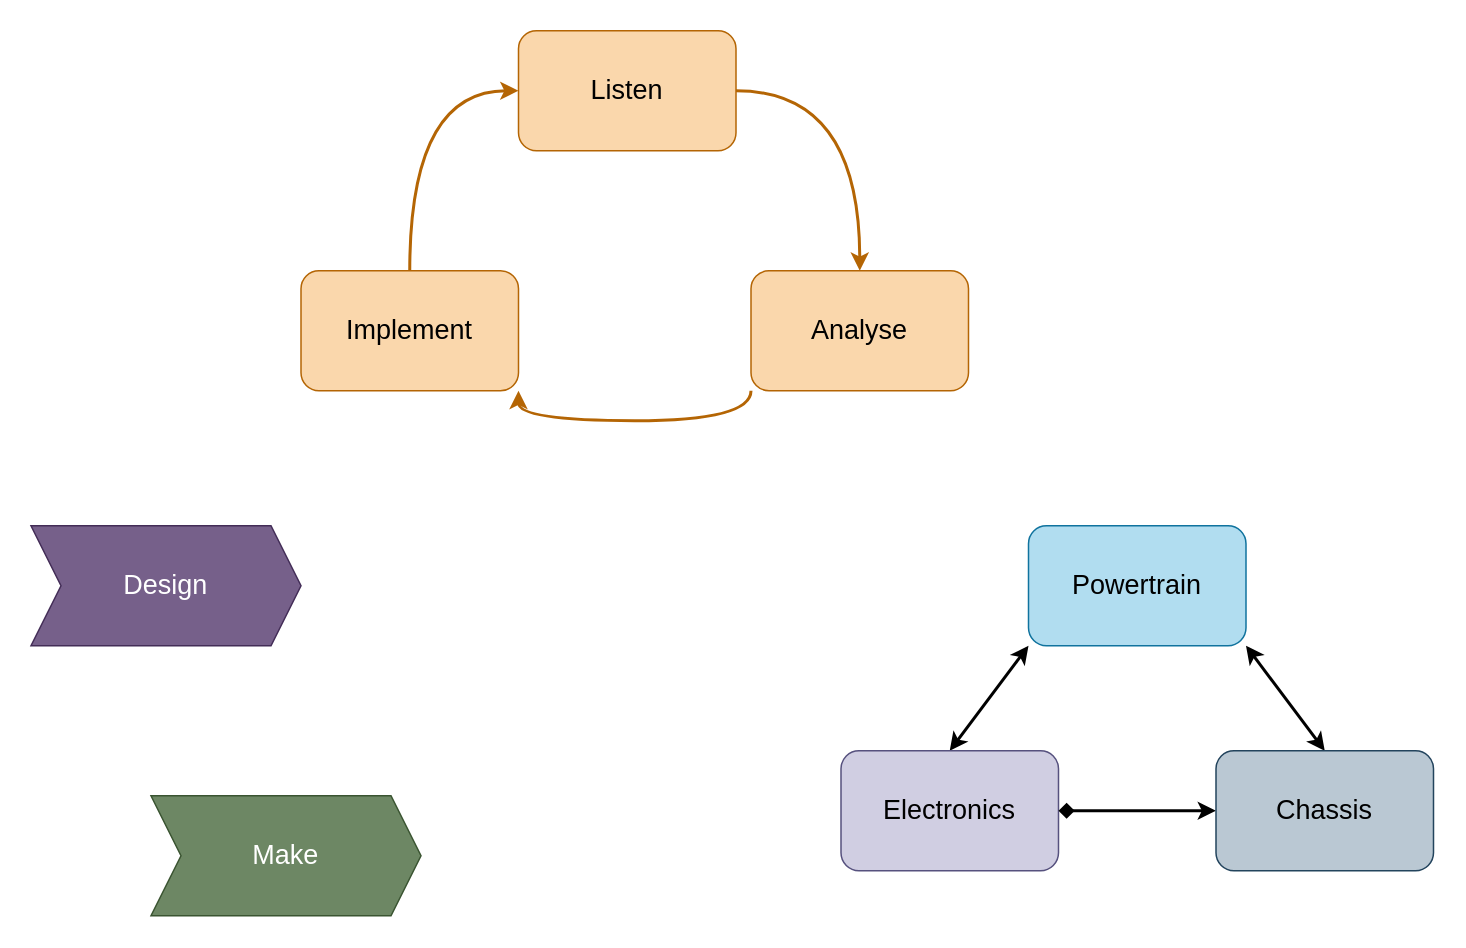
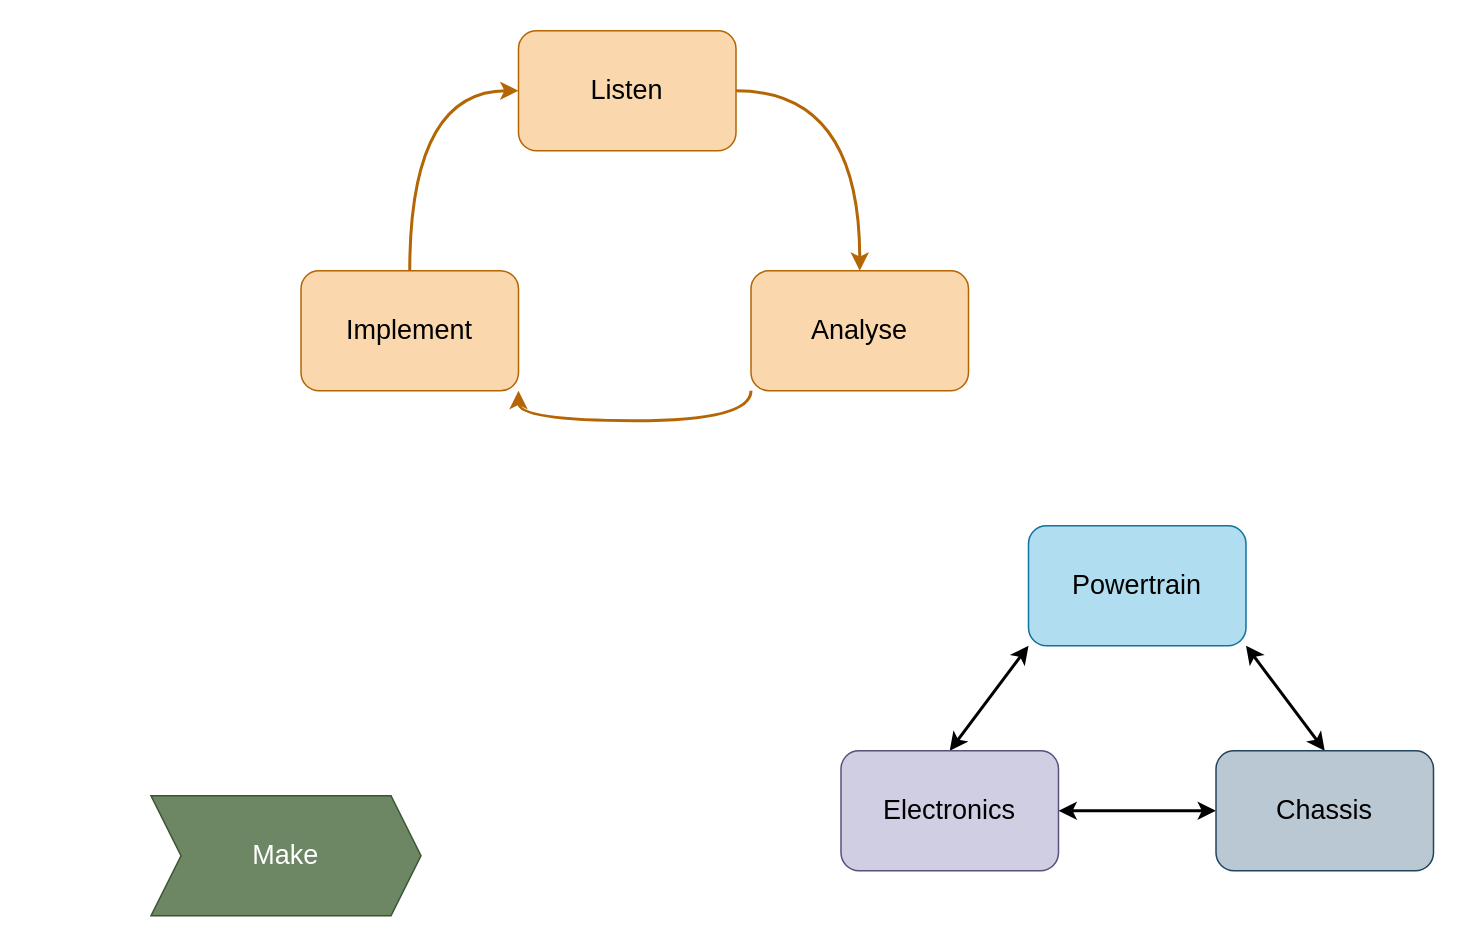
(166, 586) -> none
(1074, 811) -> (1073, 811)
